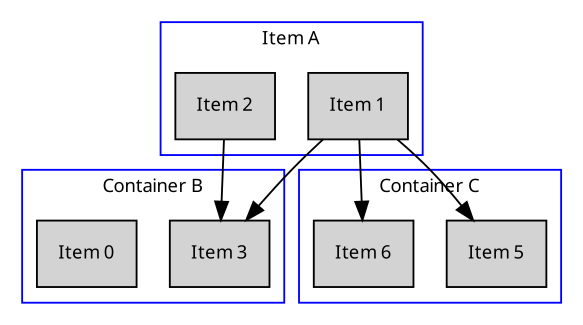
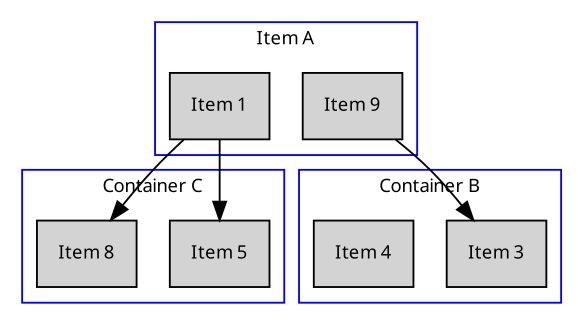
(225, 106) -> (353, 106)
(290, 172) -> none
(87, 254) -> (364, 254)
(364, 254) -> (87, 254)
